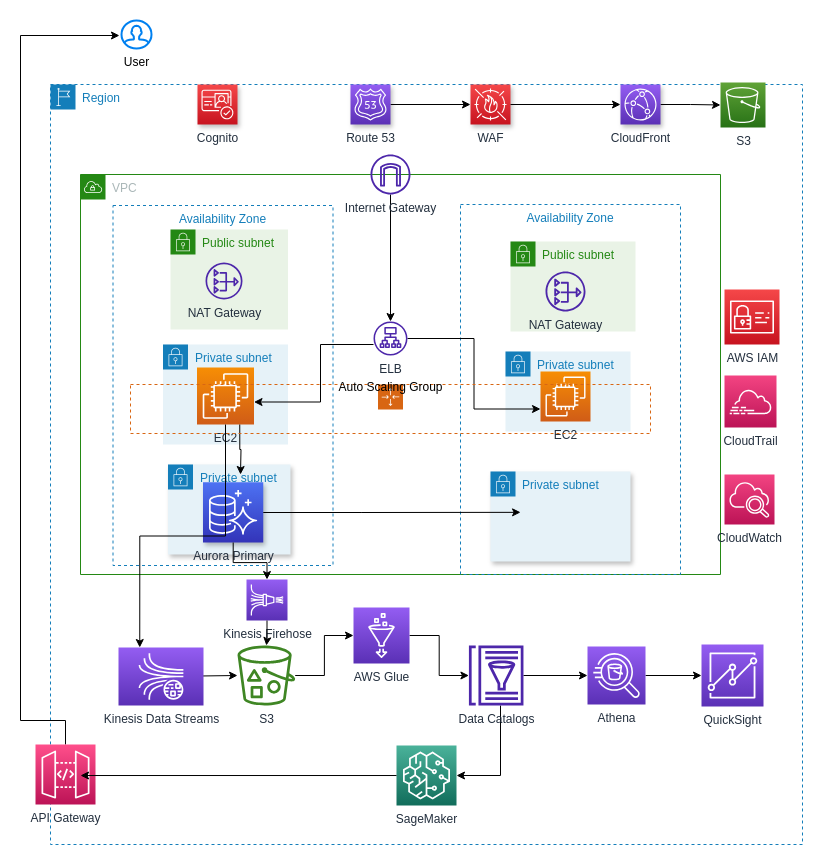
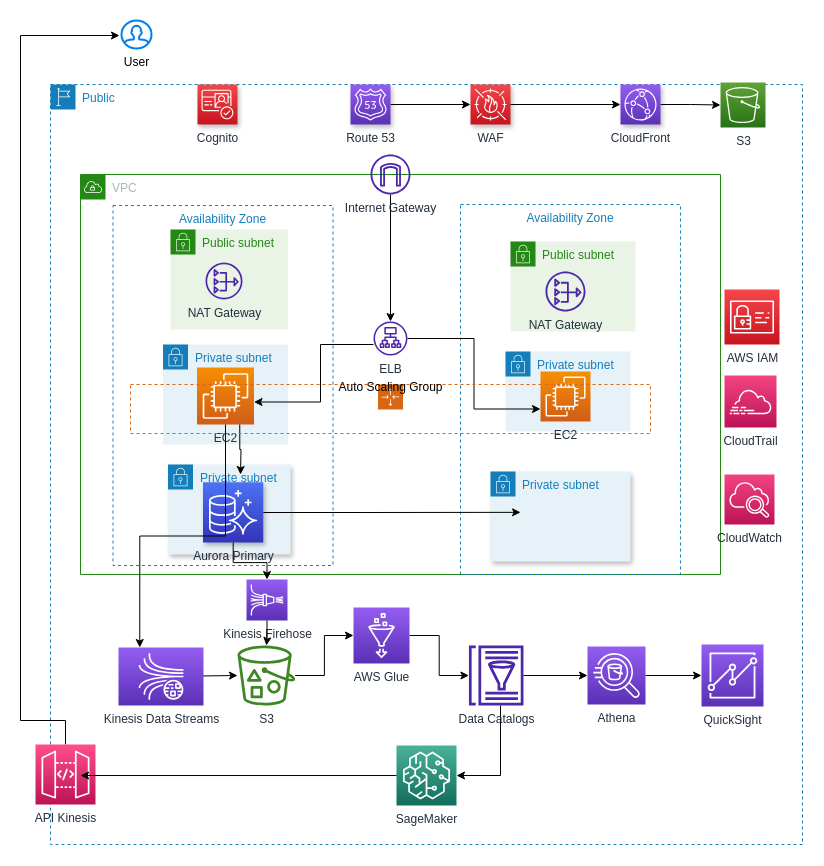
(101, 99) -> (100, 99)
(66, 819) -> (66, 819)
